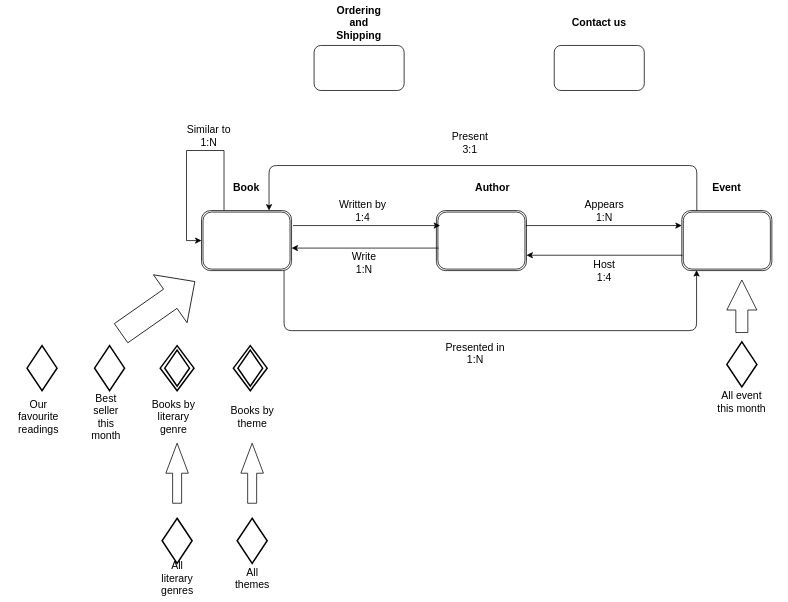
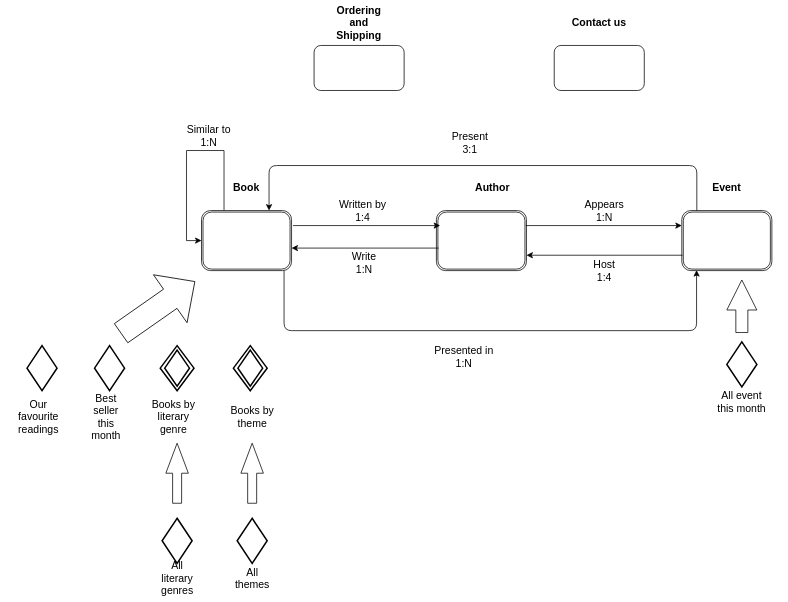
(475, 353) -> (464, 357)
